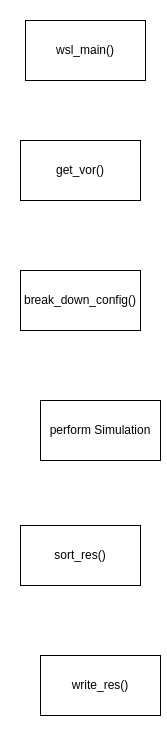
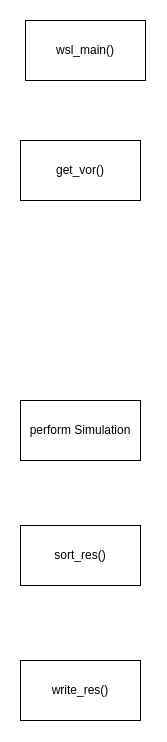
(81, 301) -> none
(101, 431) -> (81, 431)
(101, 686) -> (81, 691)
